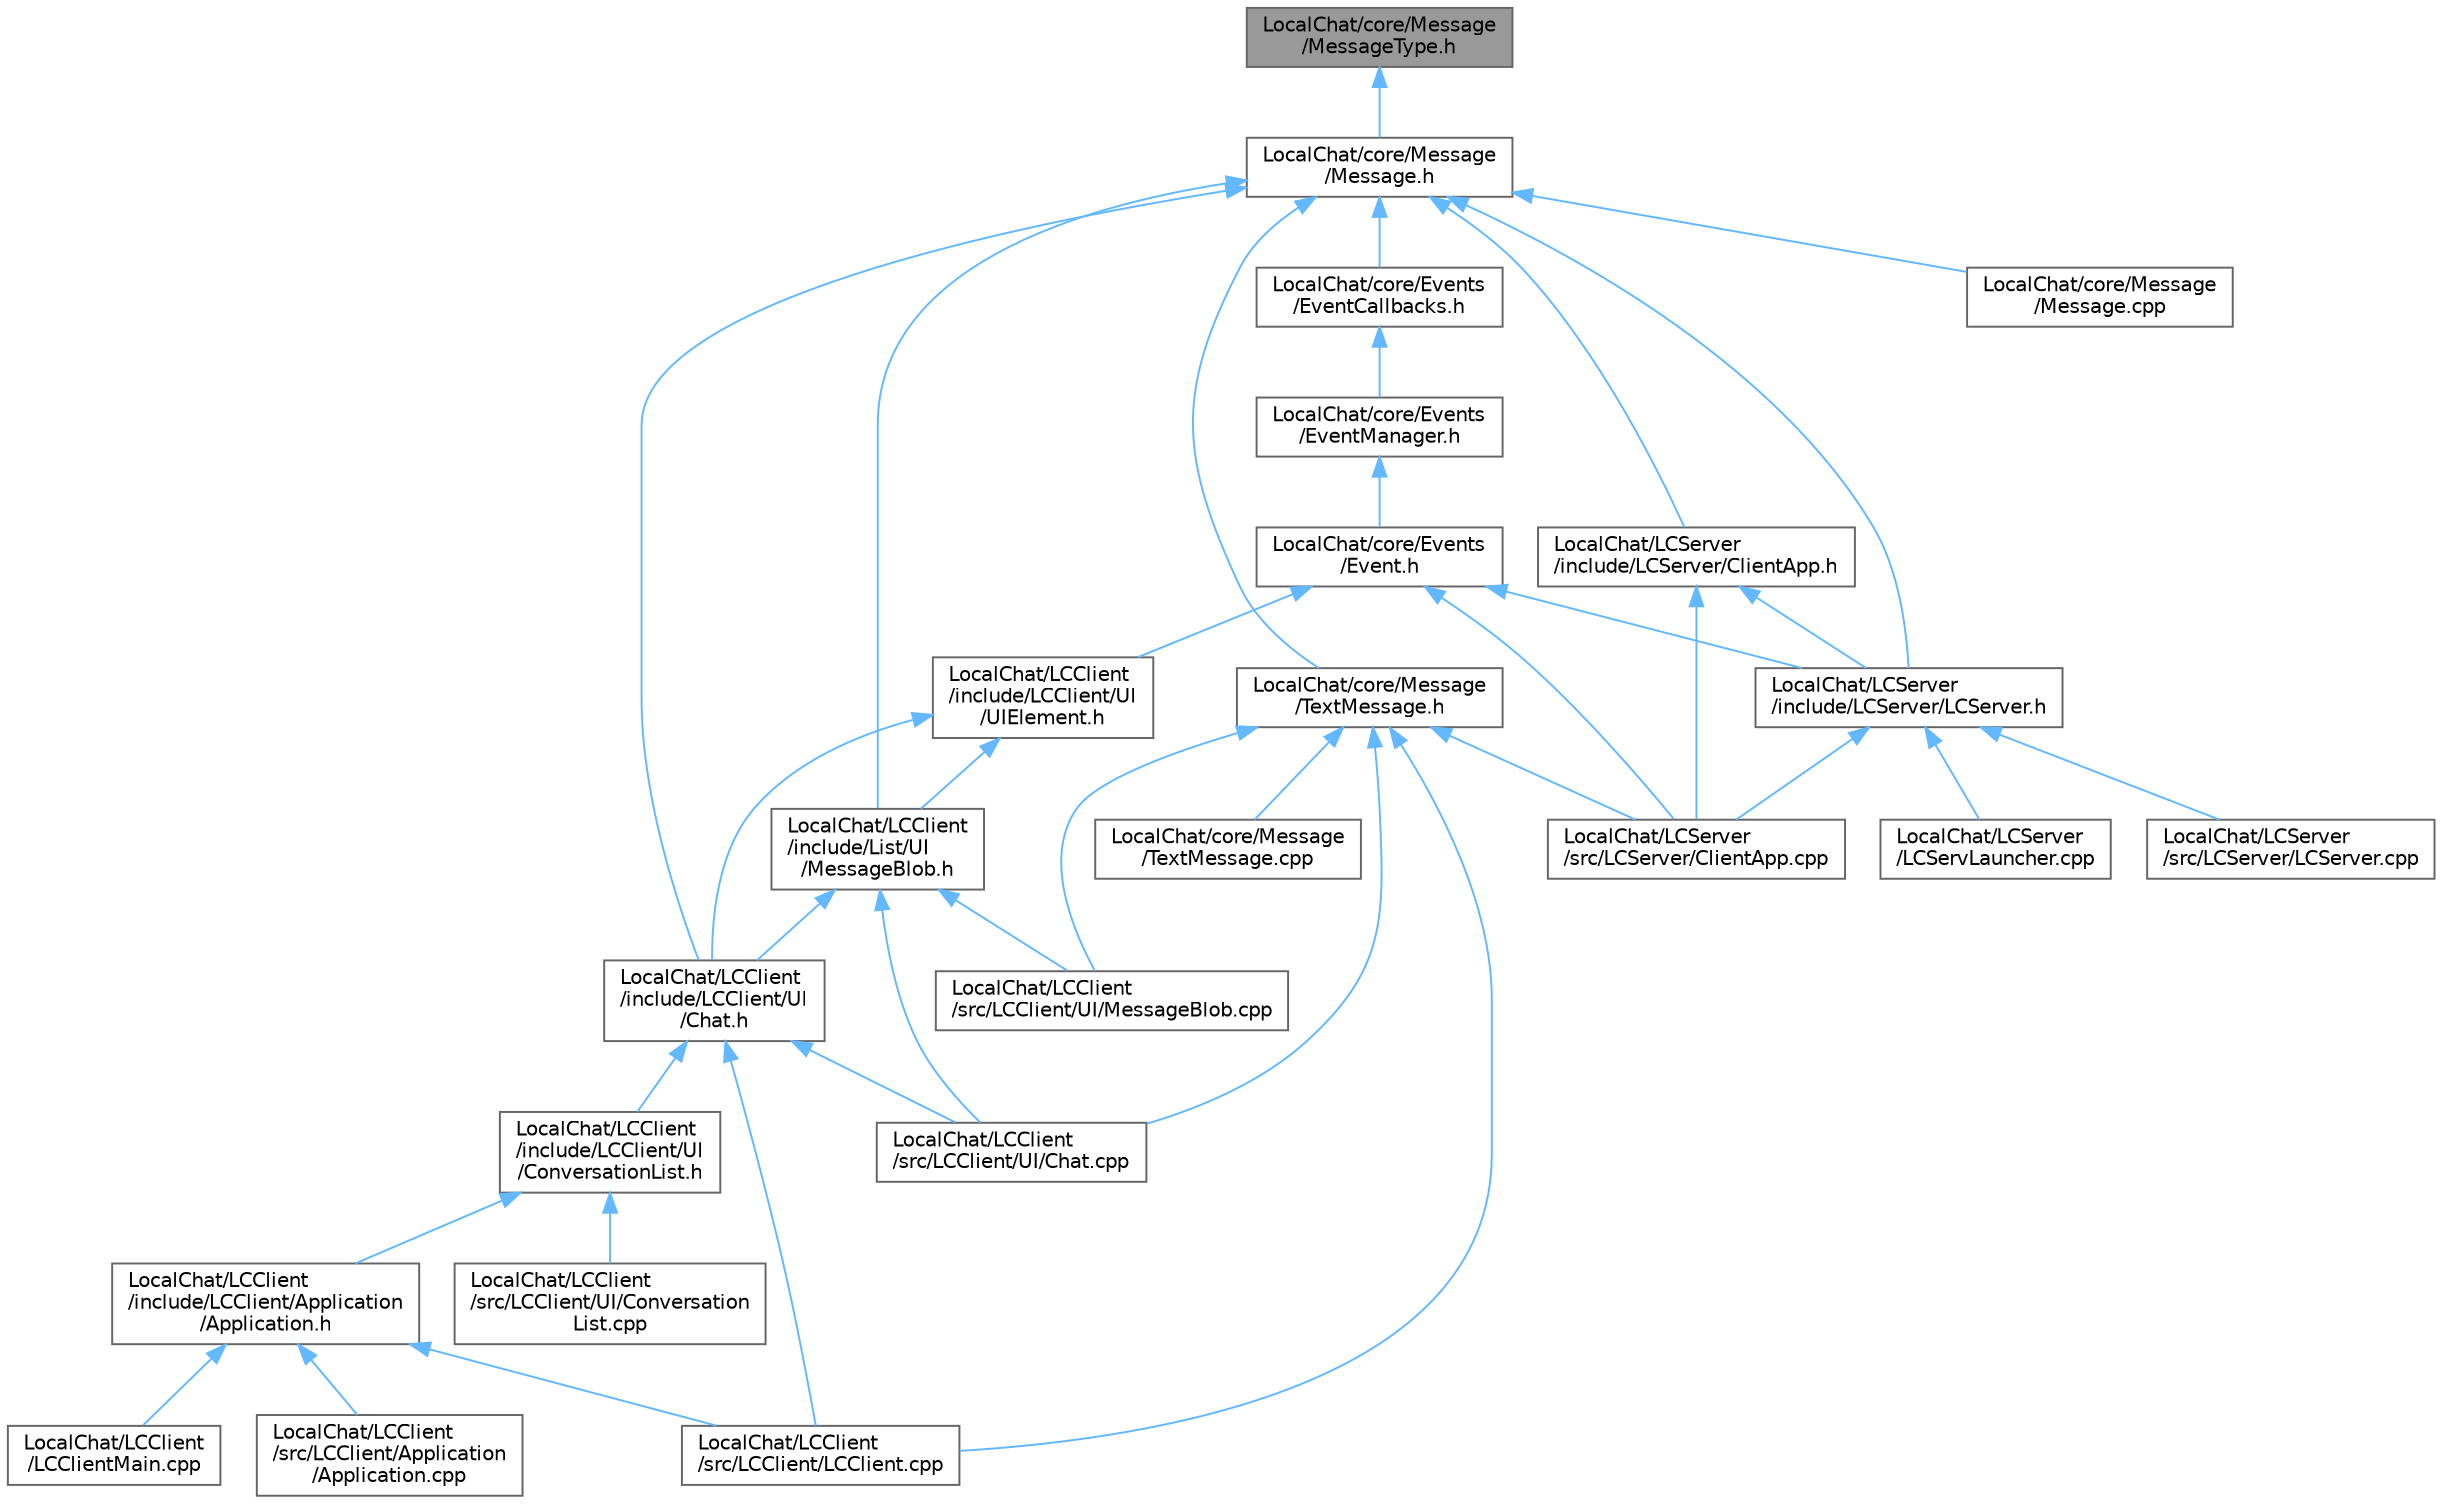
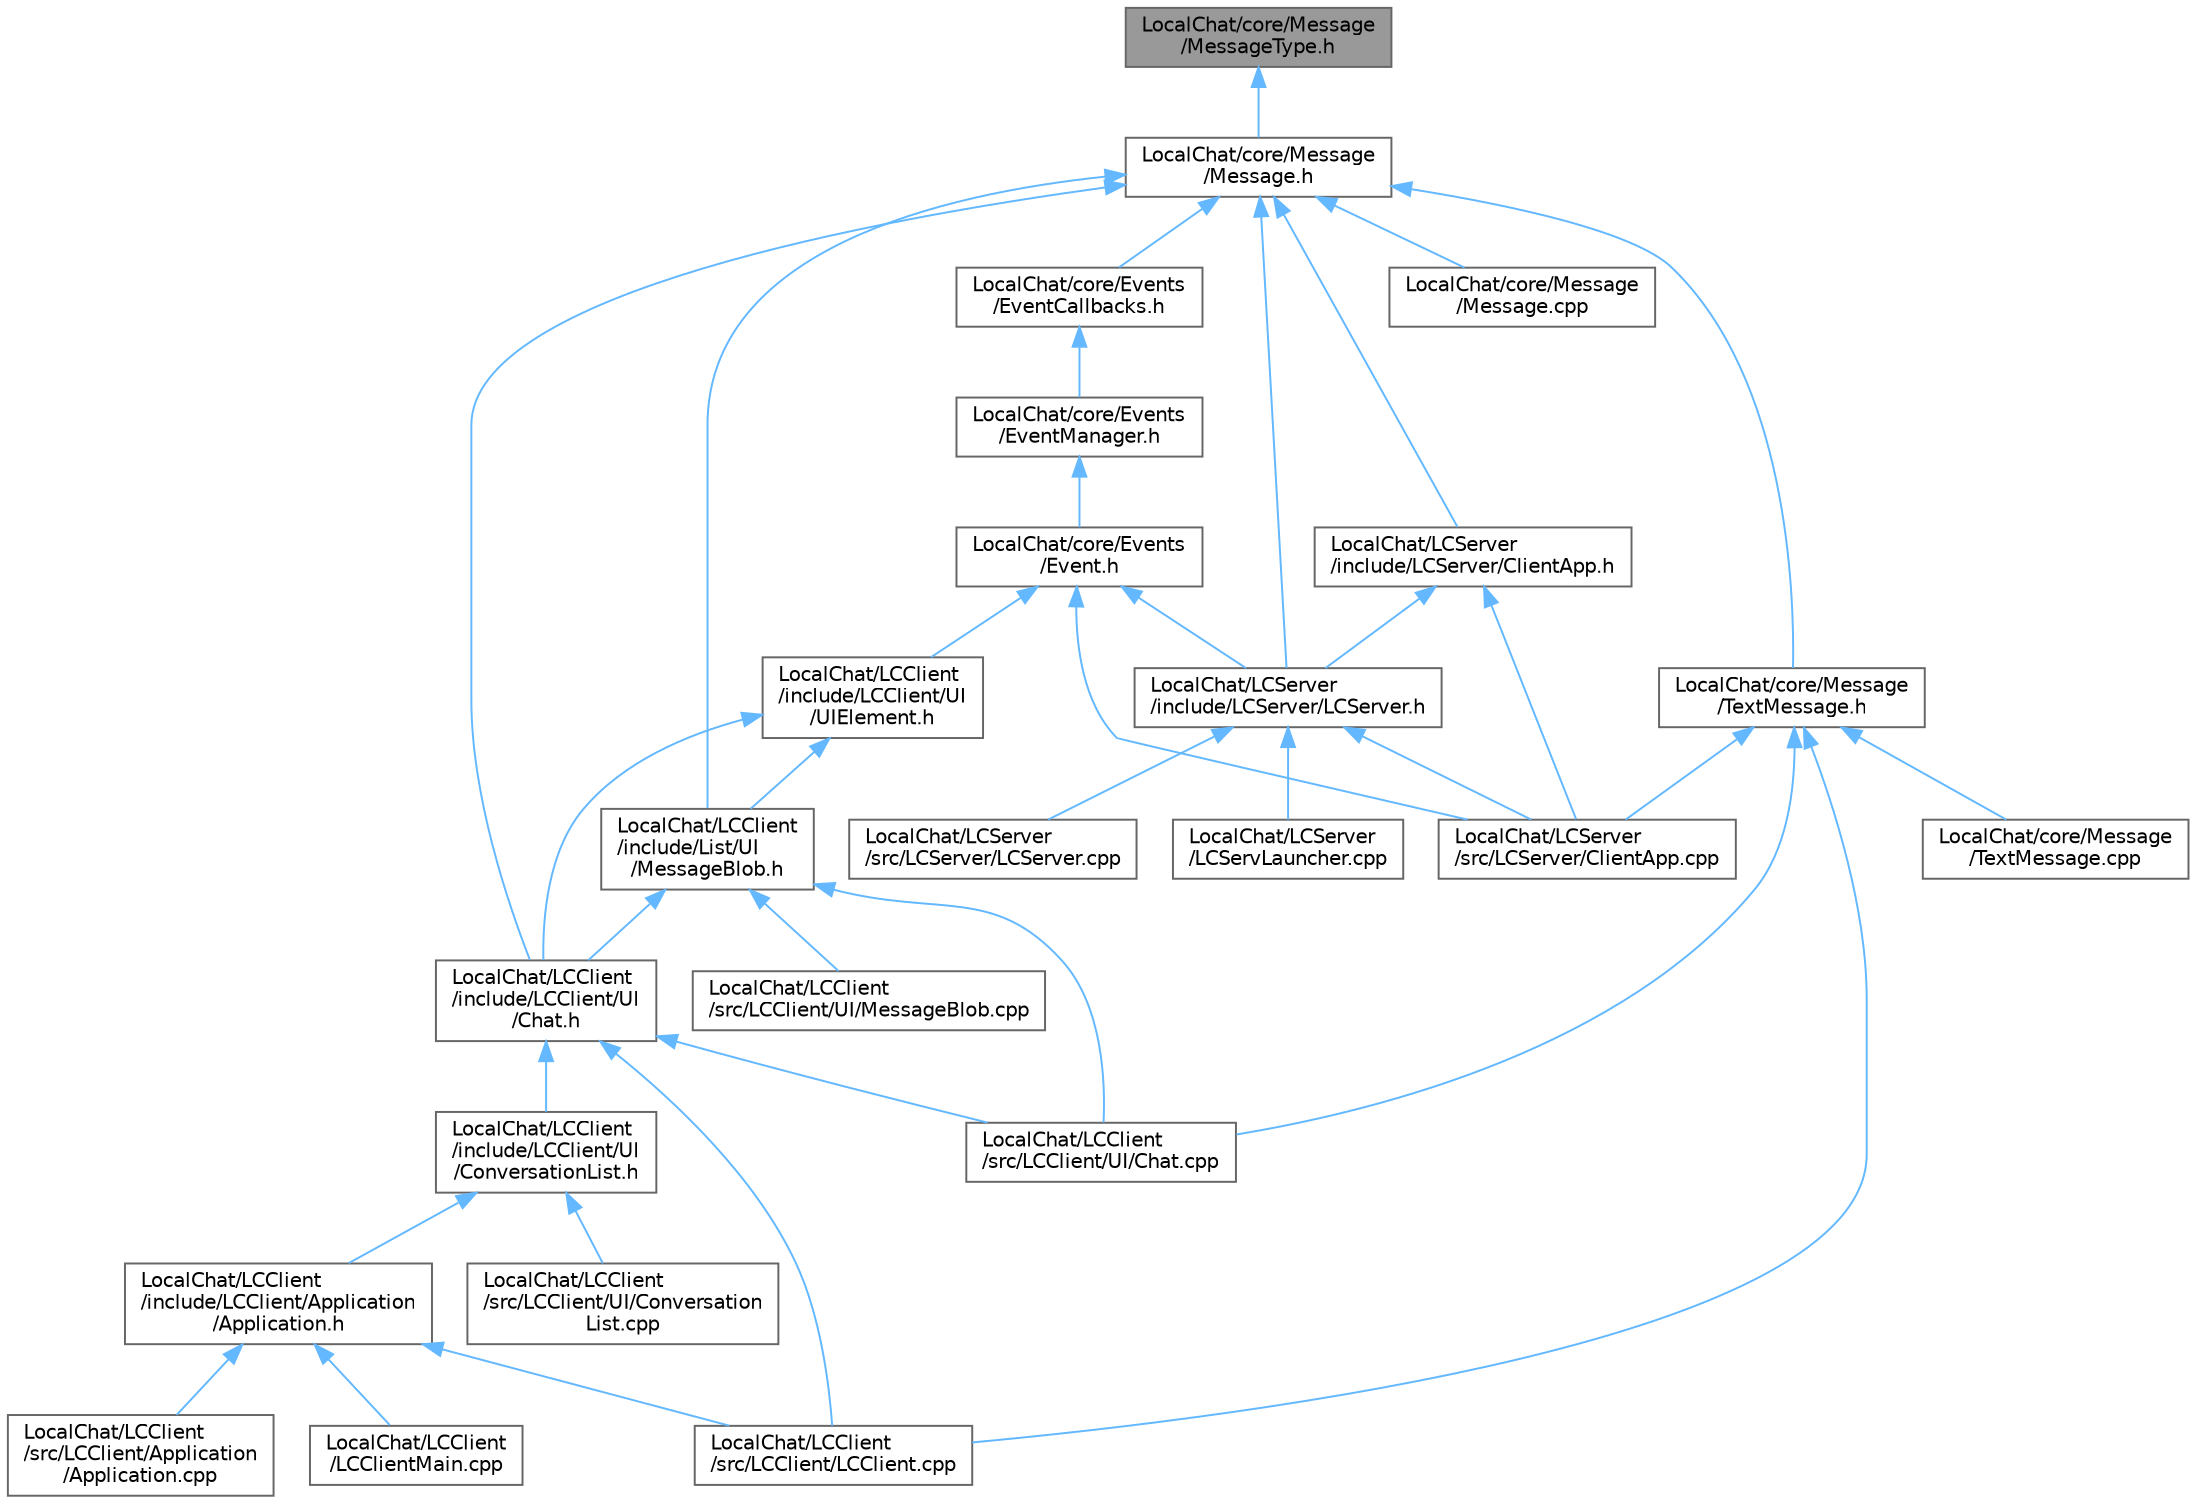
(1080, 805) -> none
